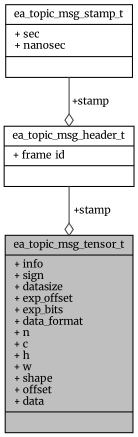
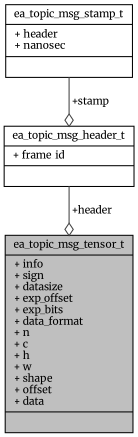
(27, 34) -> (36, 34)
(91, 211) -> (91, 211)
